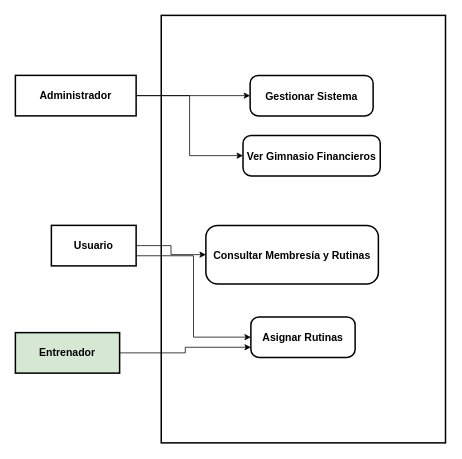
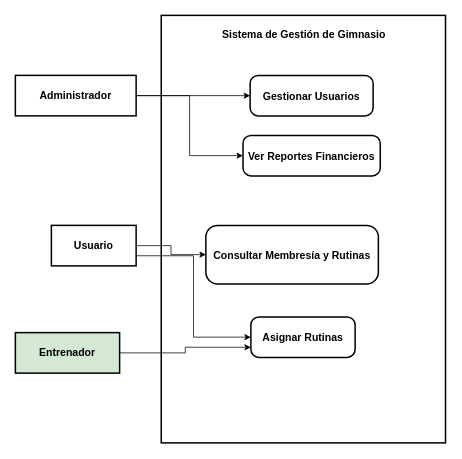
none -> (303, 38)
(311, 96) -> (311, 96)
(311, 156) -> (311, 156)
